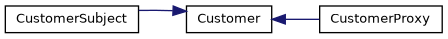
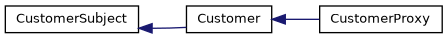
(156, 10) -> (169, 28)
